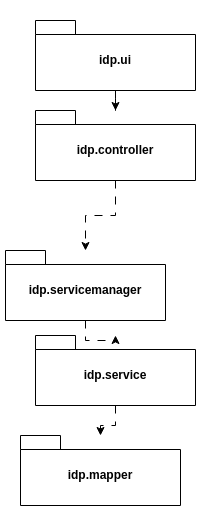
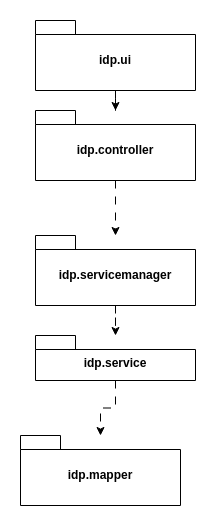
(86, 286) -> (116, 271)
(116, 371) -> (116, 358)
